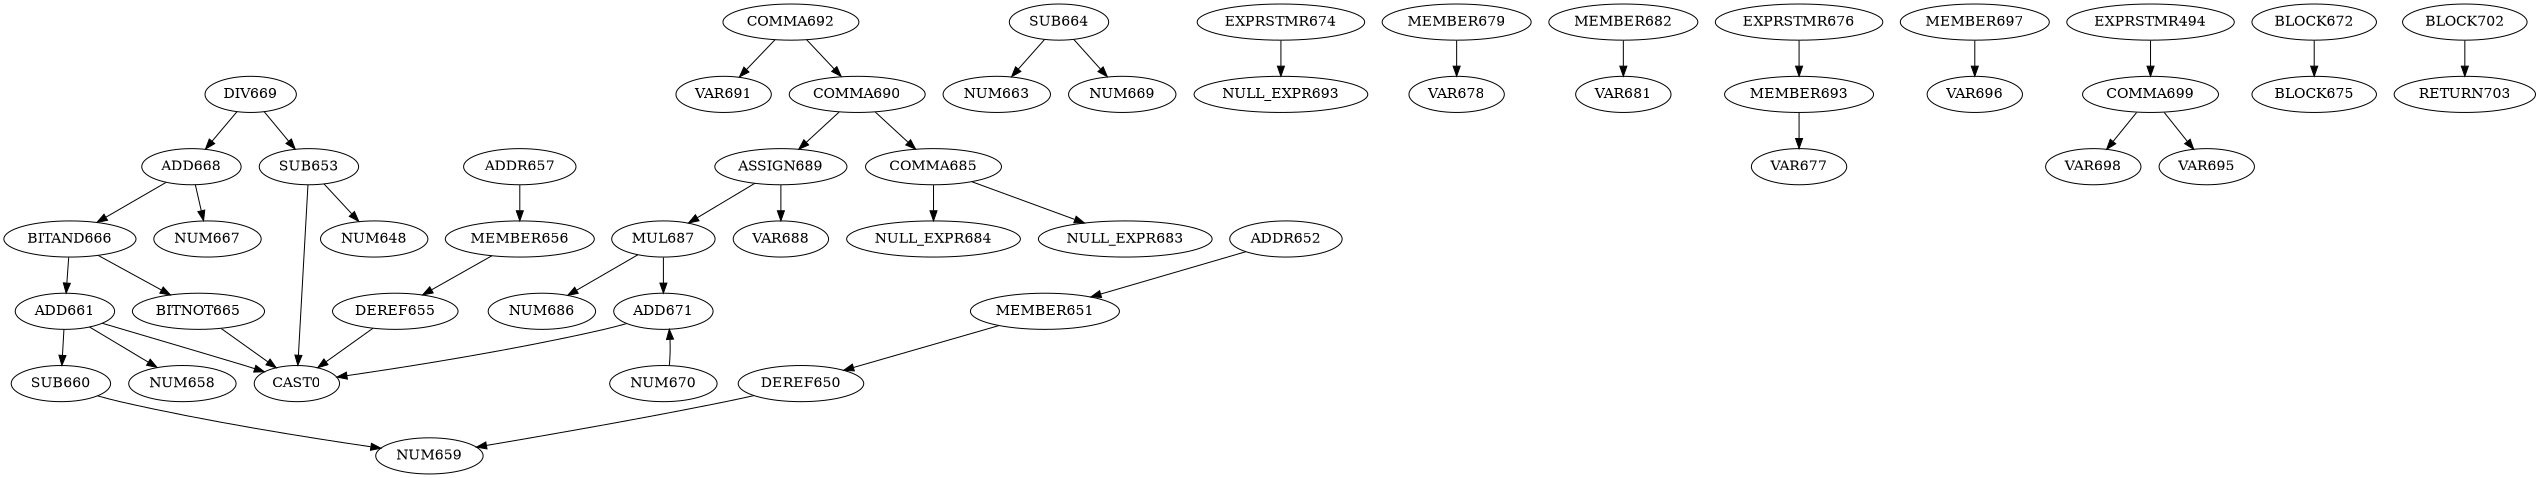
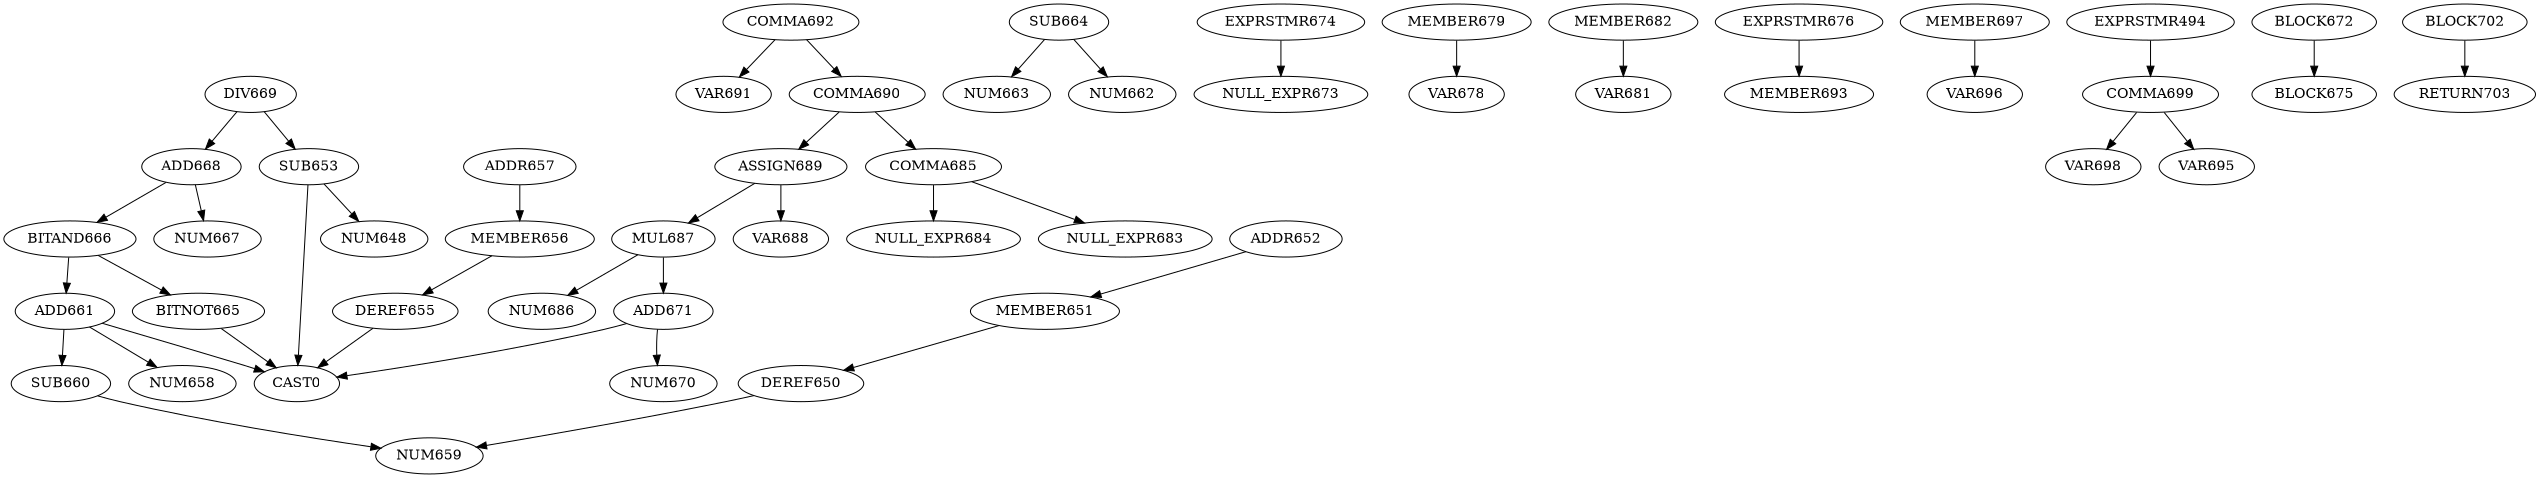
(1122, 94) -> (1122, 94)
(1281, 94) -> (1281, 94)
(1799, 167) -> none
(670, 352) -> (657, 342)
